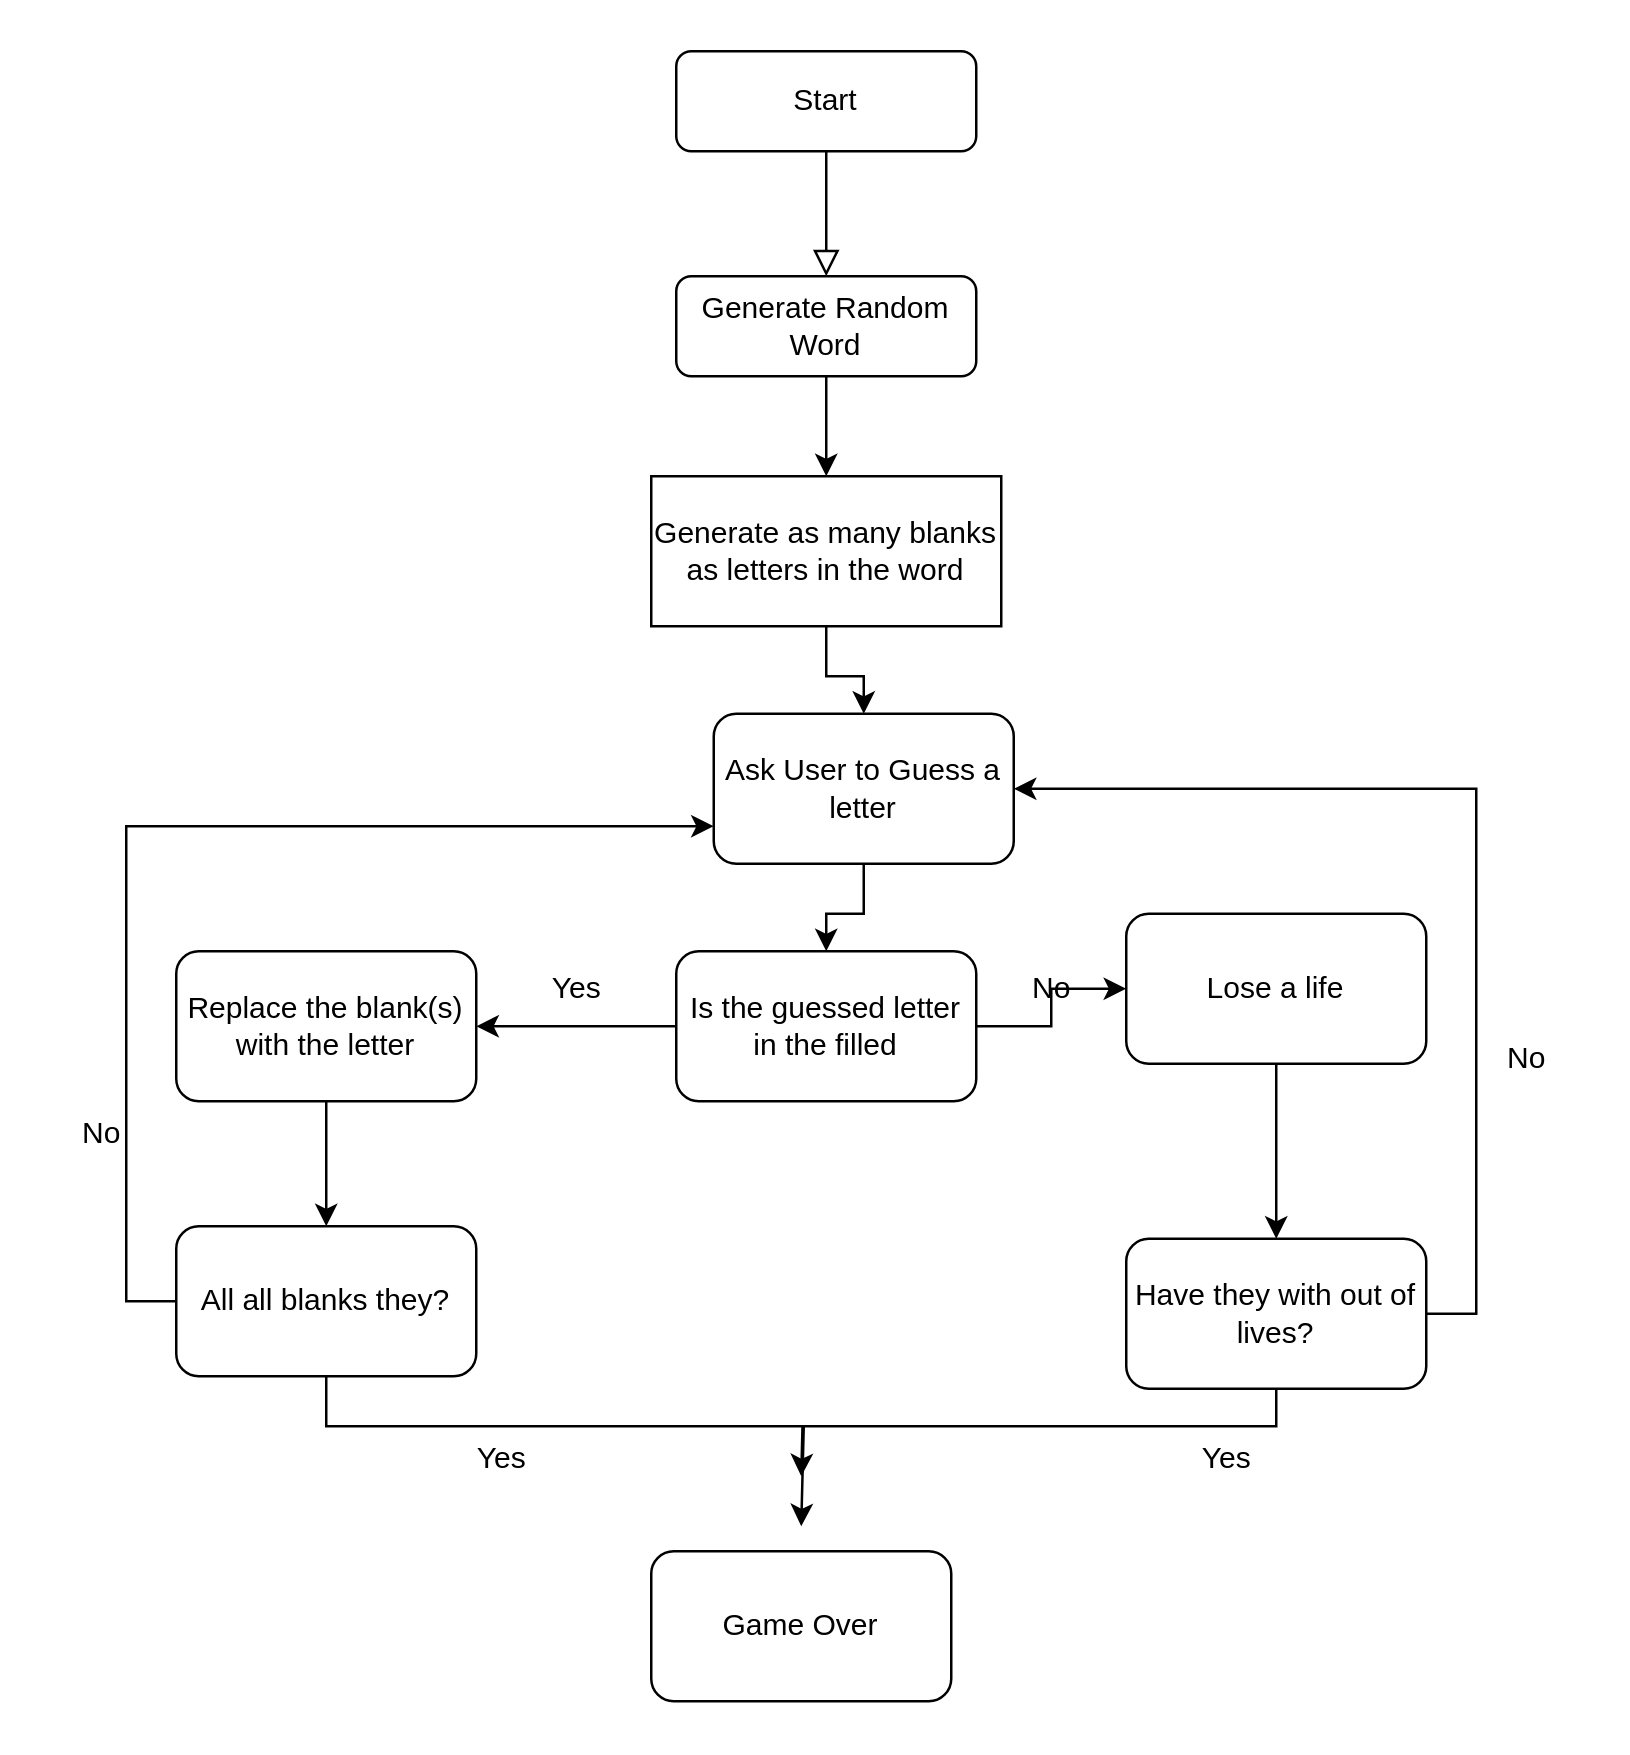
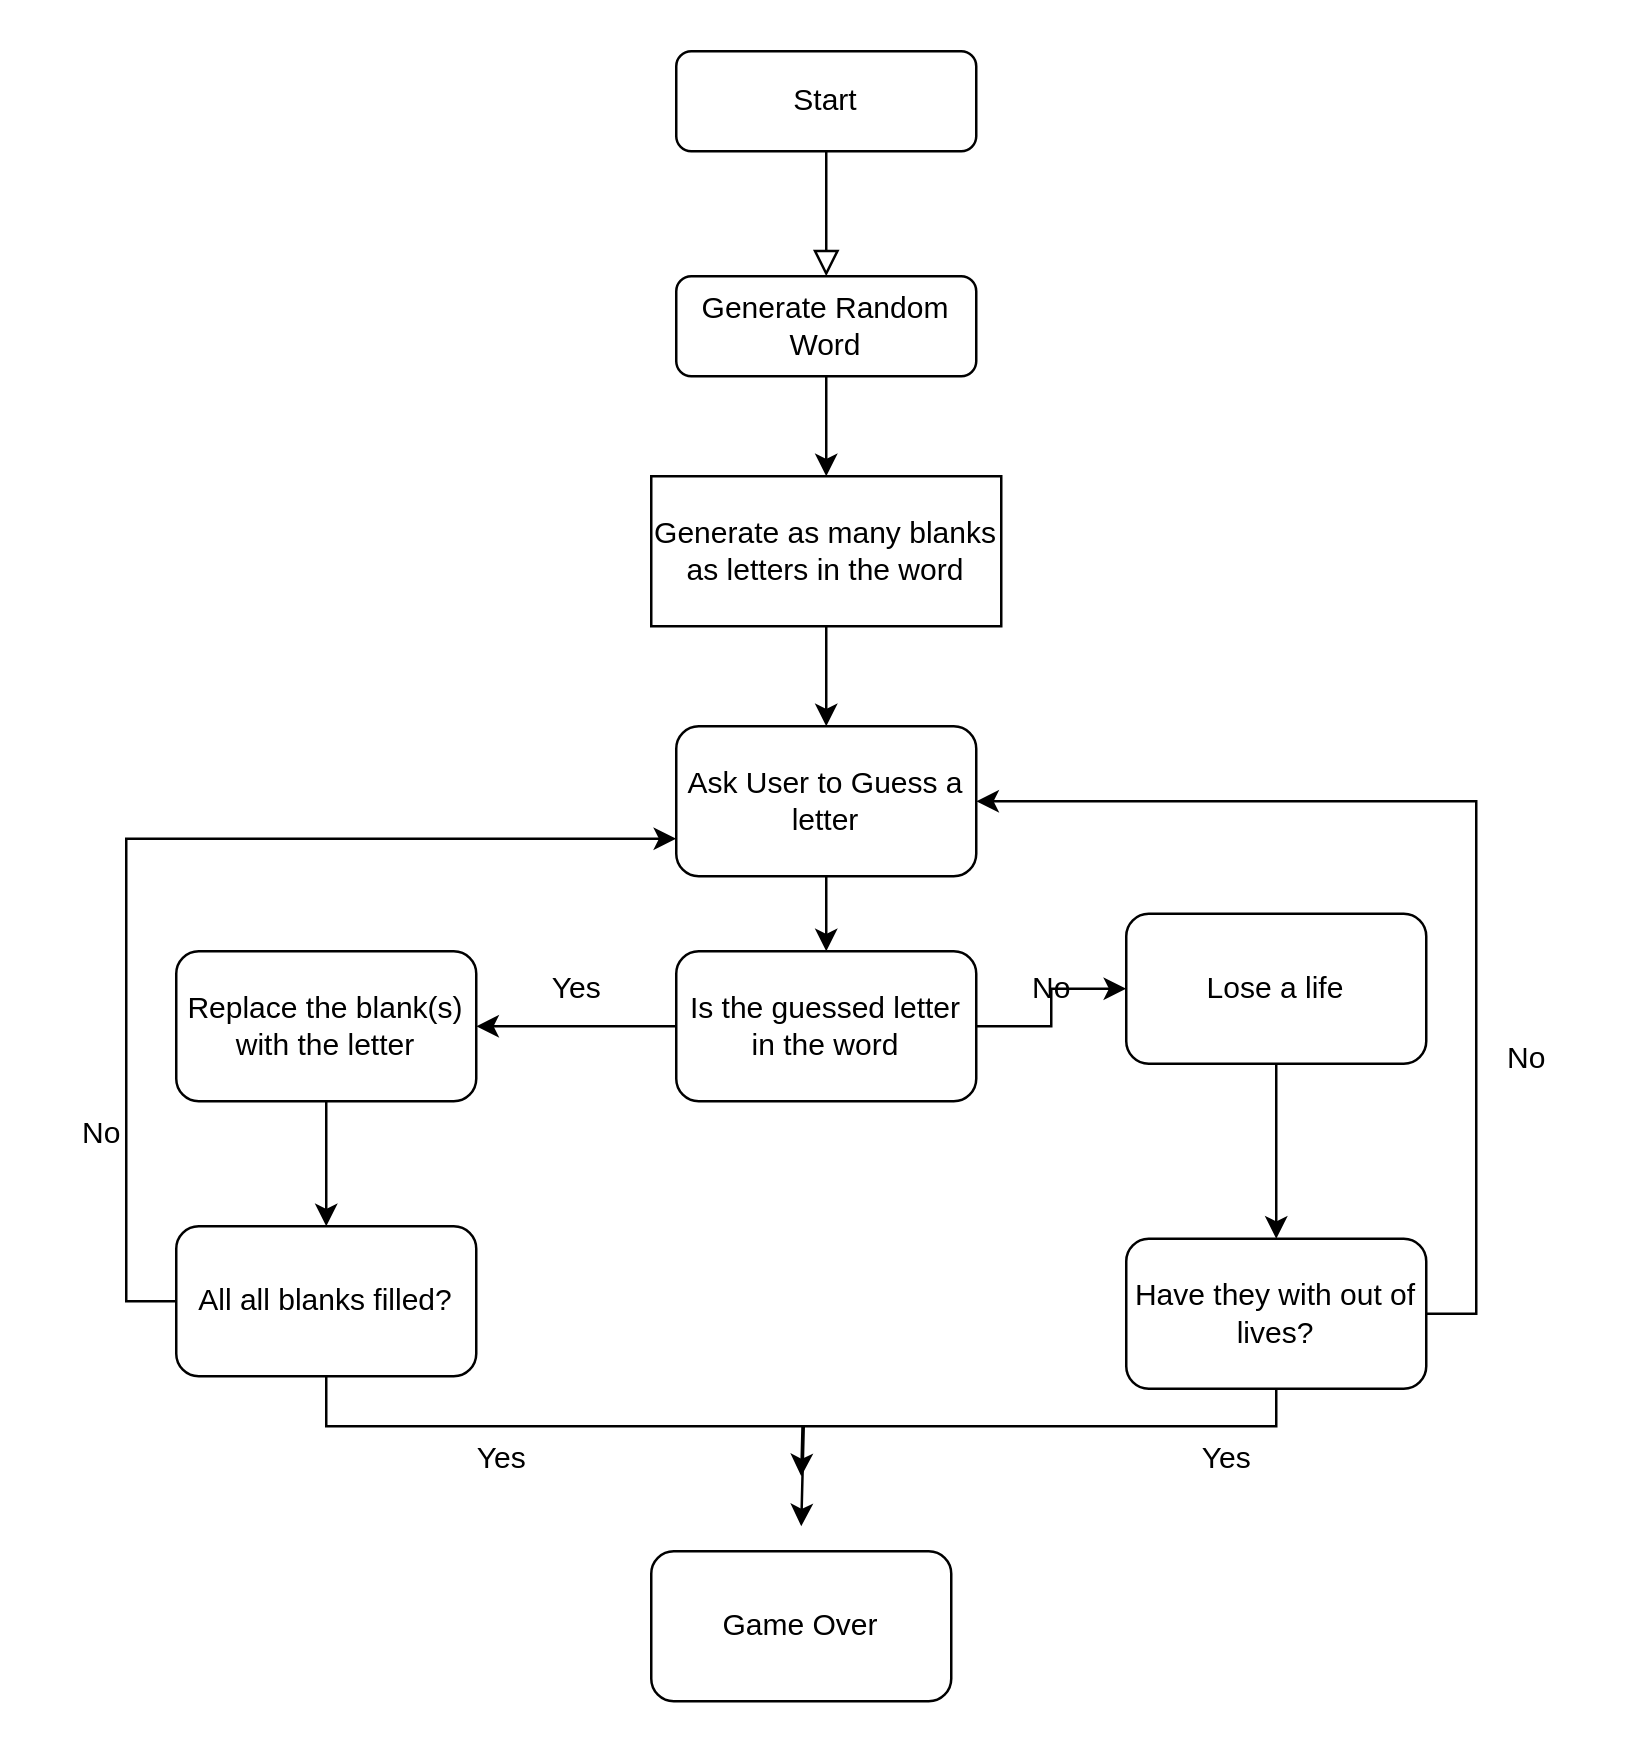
(864, 789) -> (826, 801)
(826, 1026) -> (826, 1026)
(326, 1301) -> (326, 1301)
